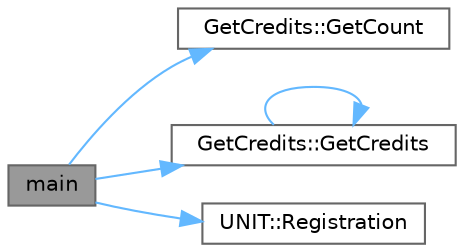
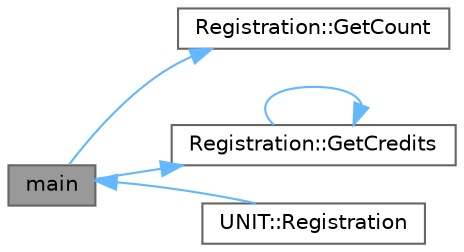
(314, 29) -> (314, 29)
(314, 145) -> (314, 145)
(138, 211) -> (187, 191)
